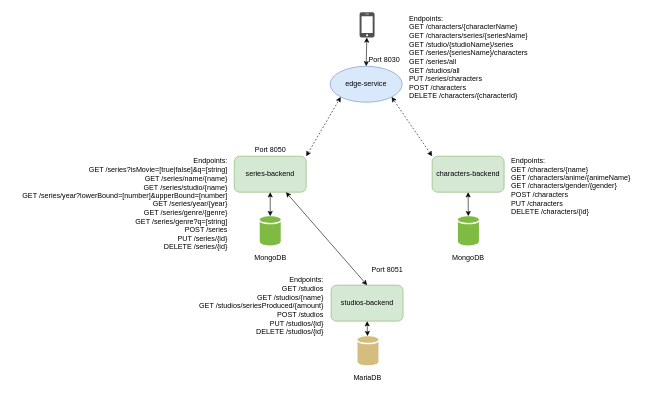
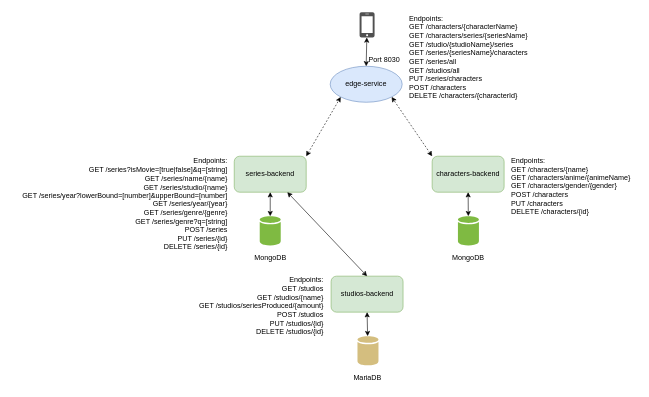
(270, 150) -> none
(387, 270) -> none
(367, 303) -> (367, 294)
